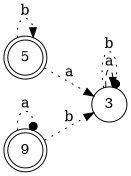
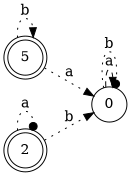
(109, 104) -> (109, 104)
(25, 150) -> (25, 150)
